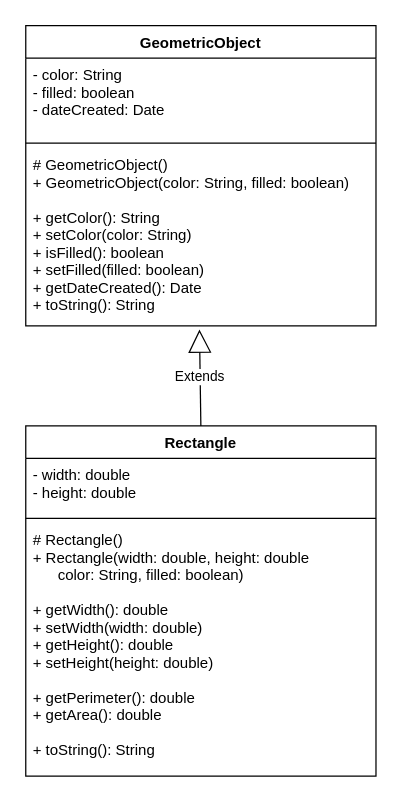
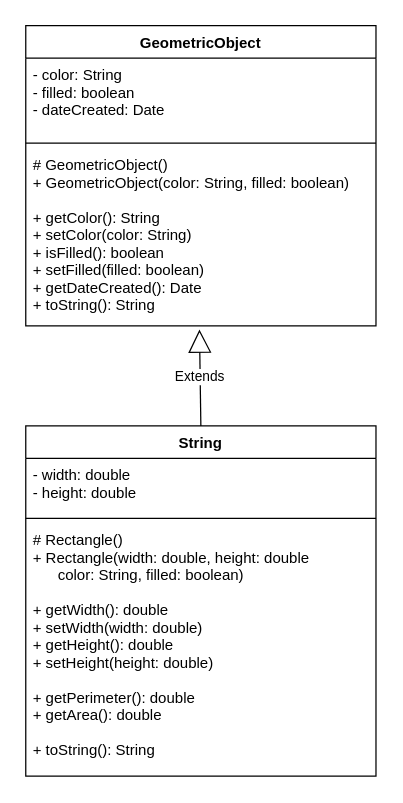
(200, 443) -> (200, 443)
